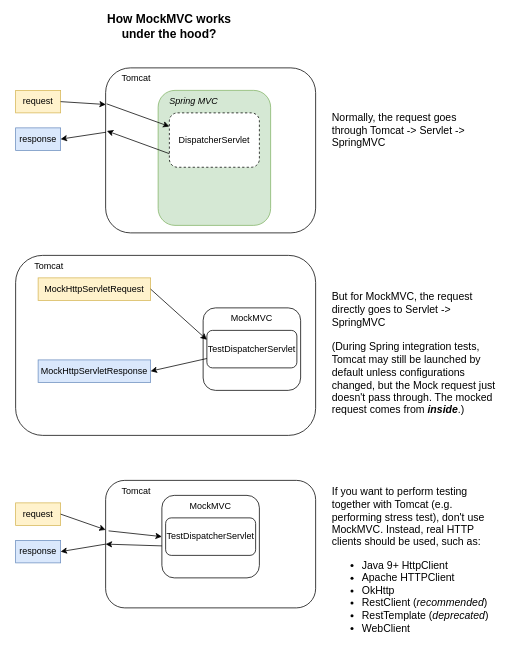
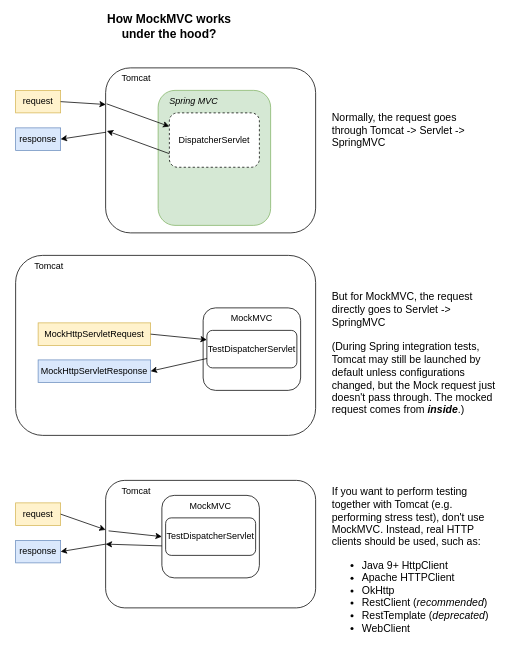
(94, 289) -> (94, 334)
